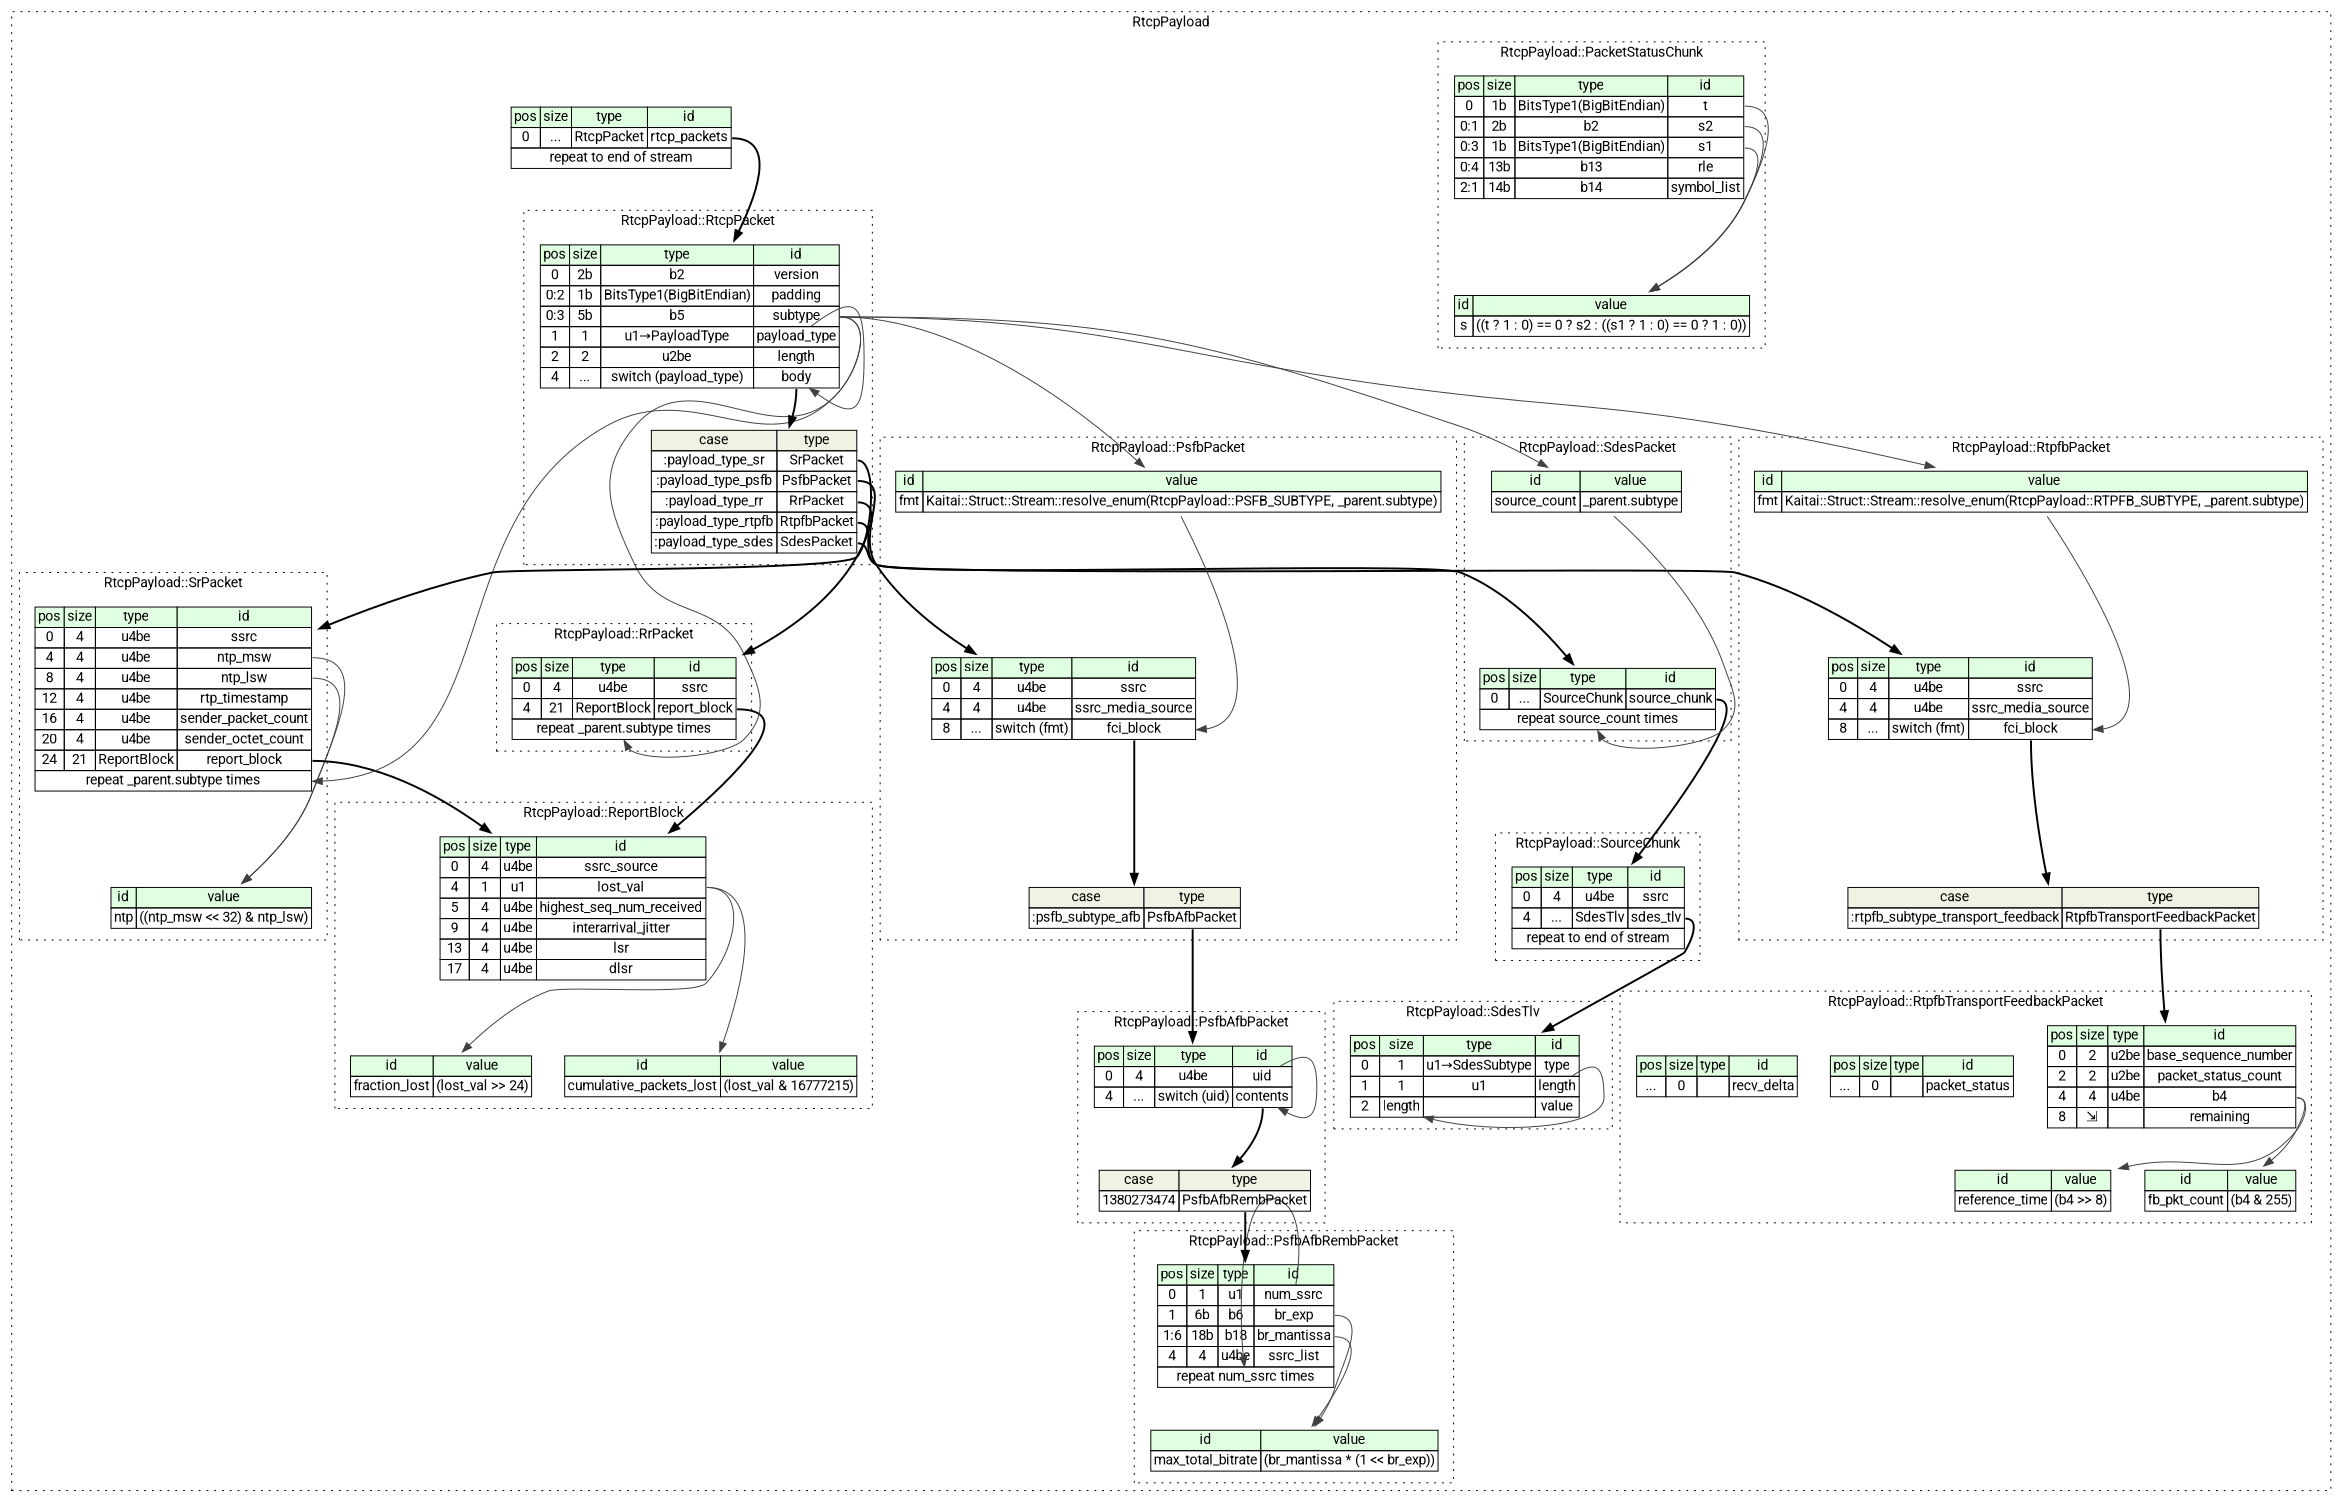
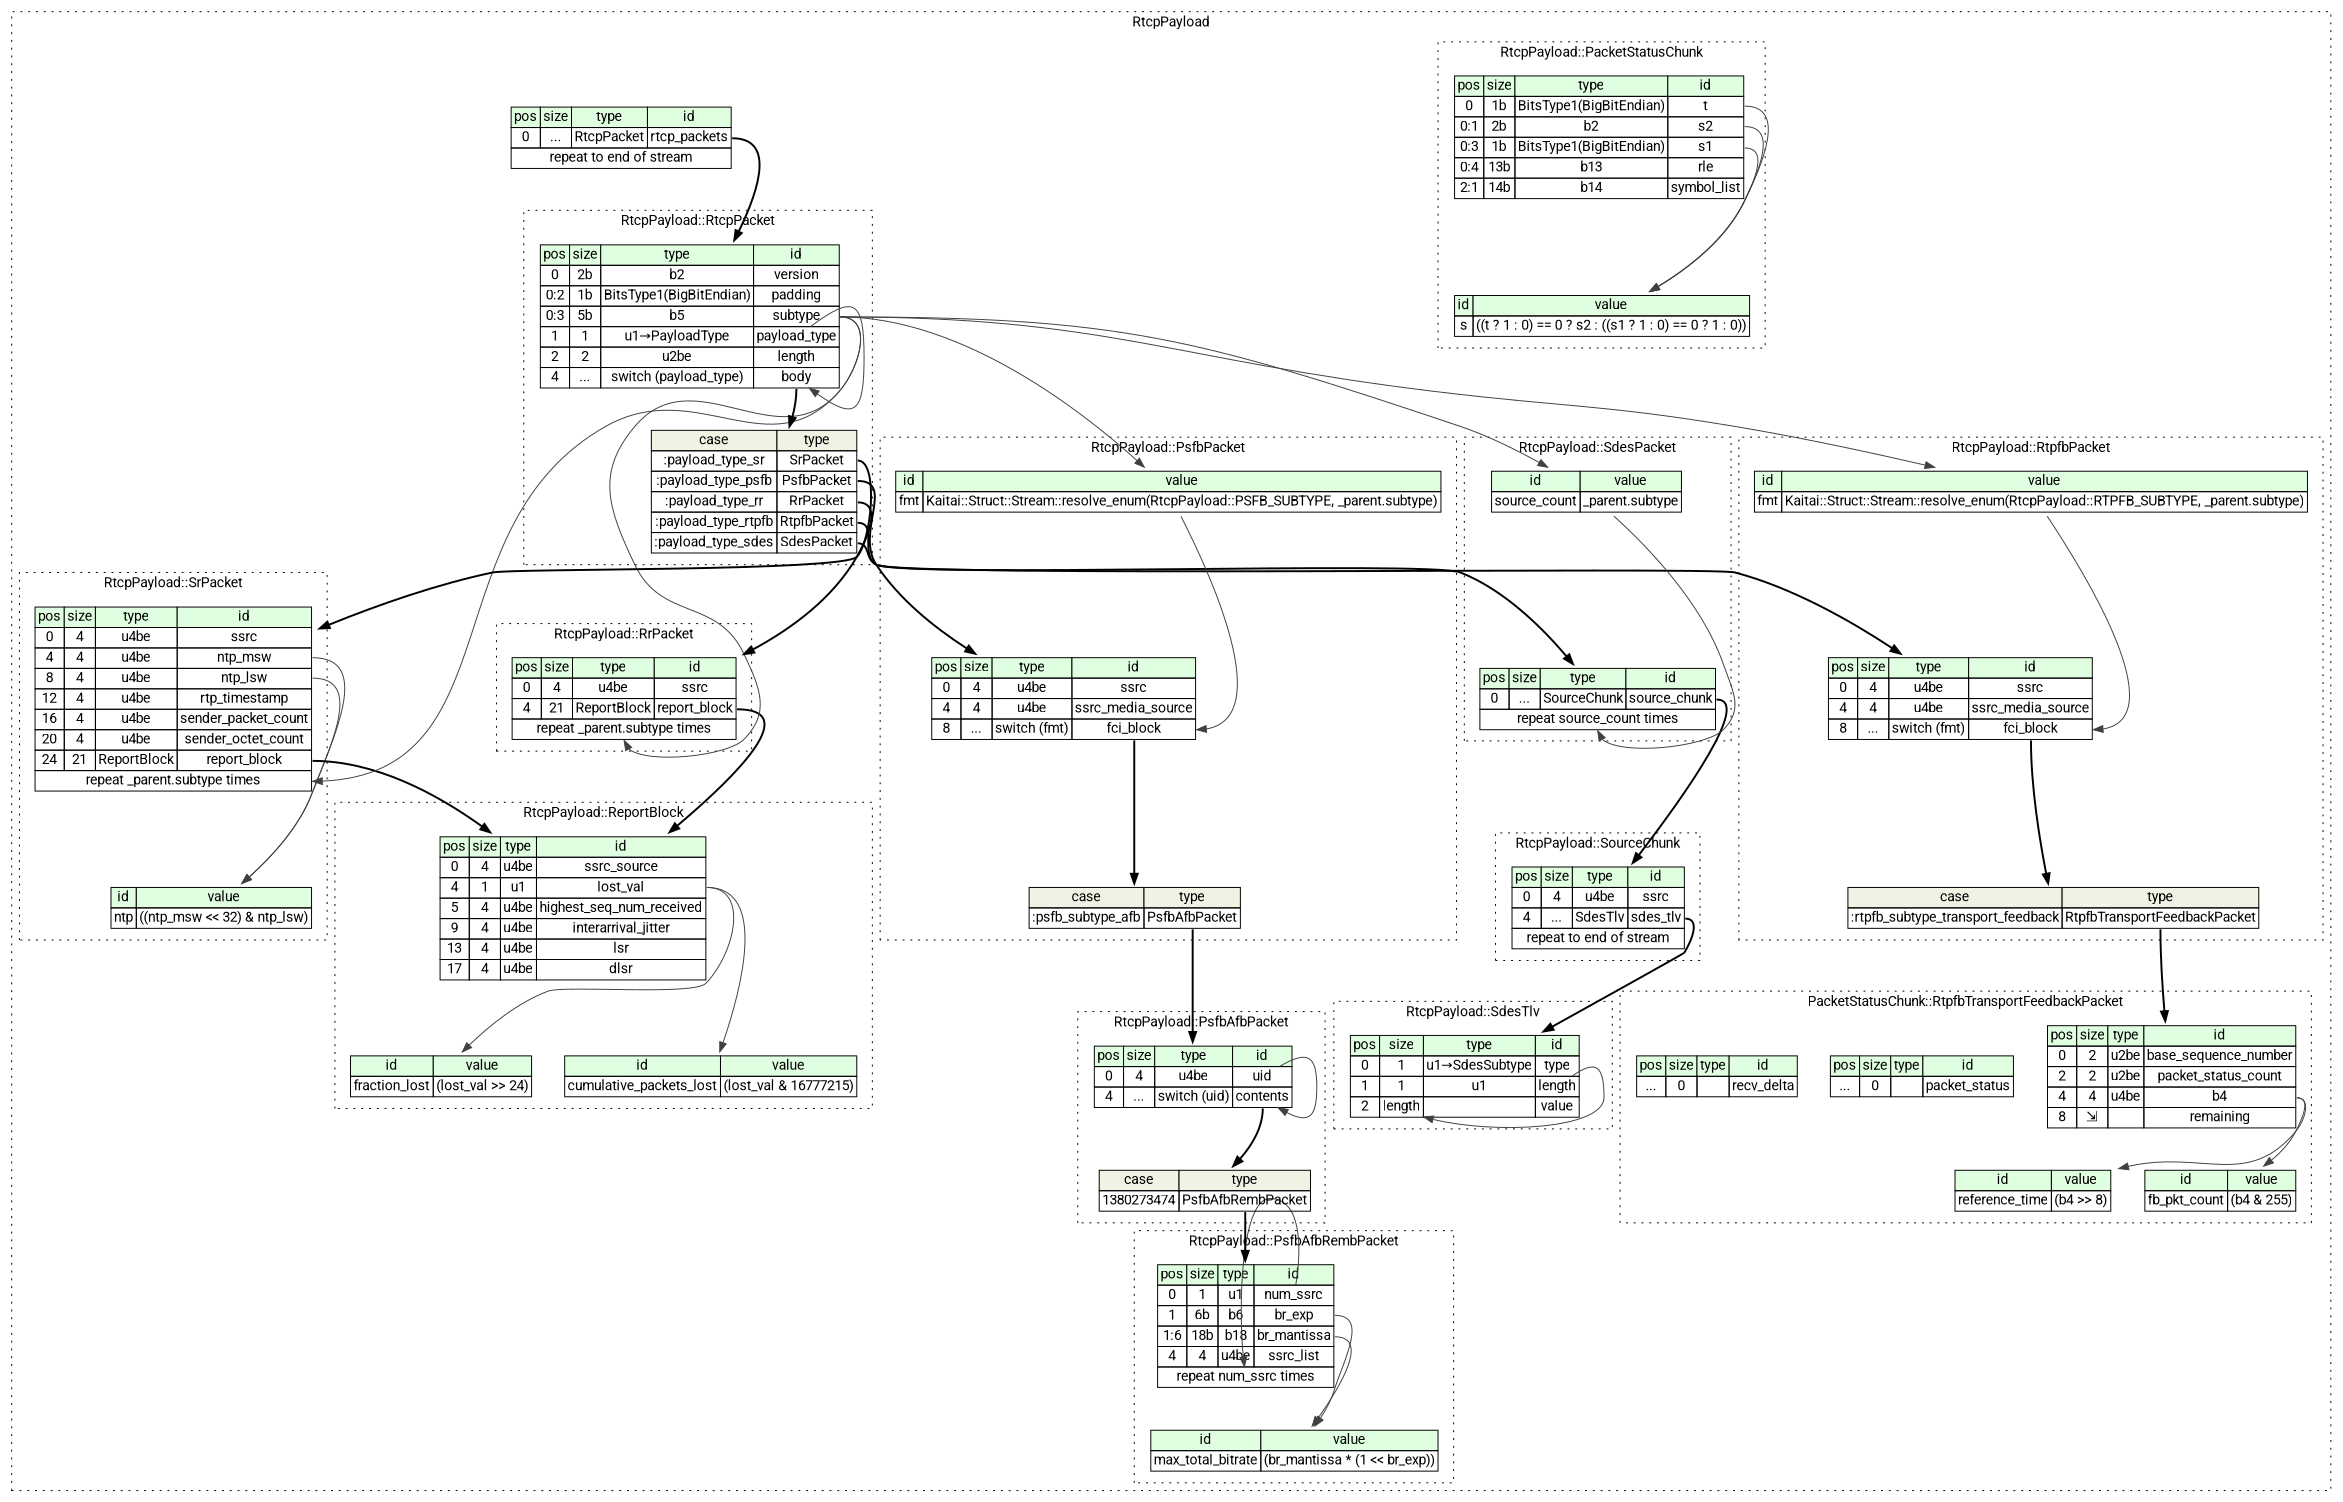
(1966, 1002) -> (1966, 1002)
